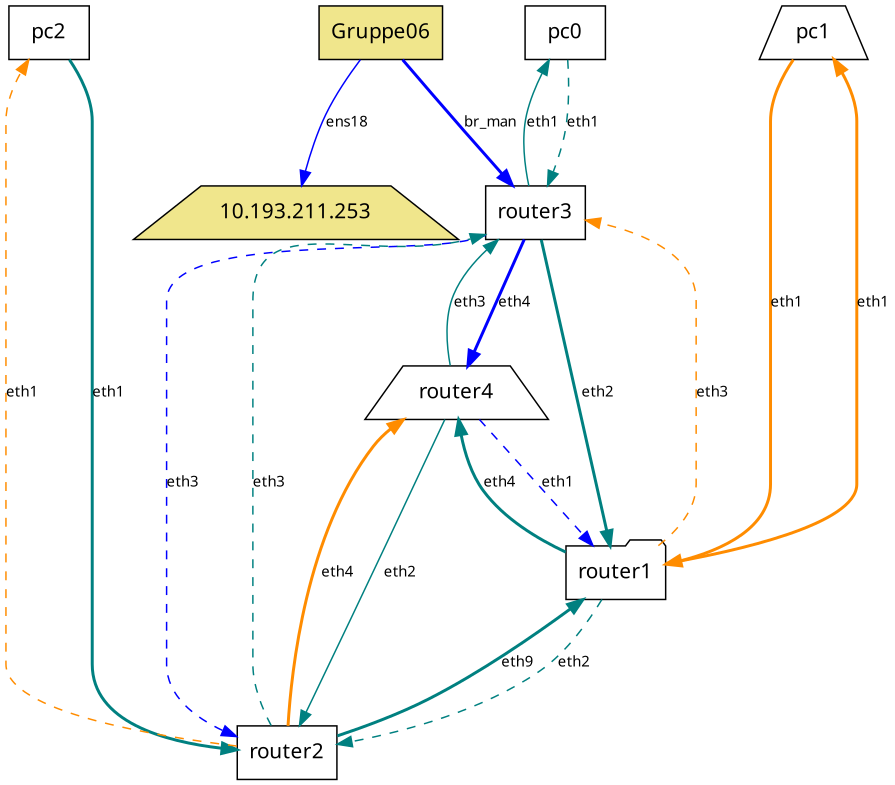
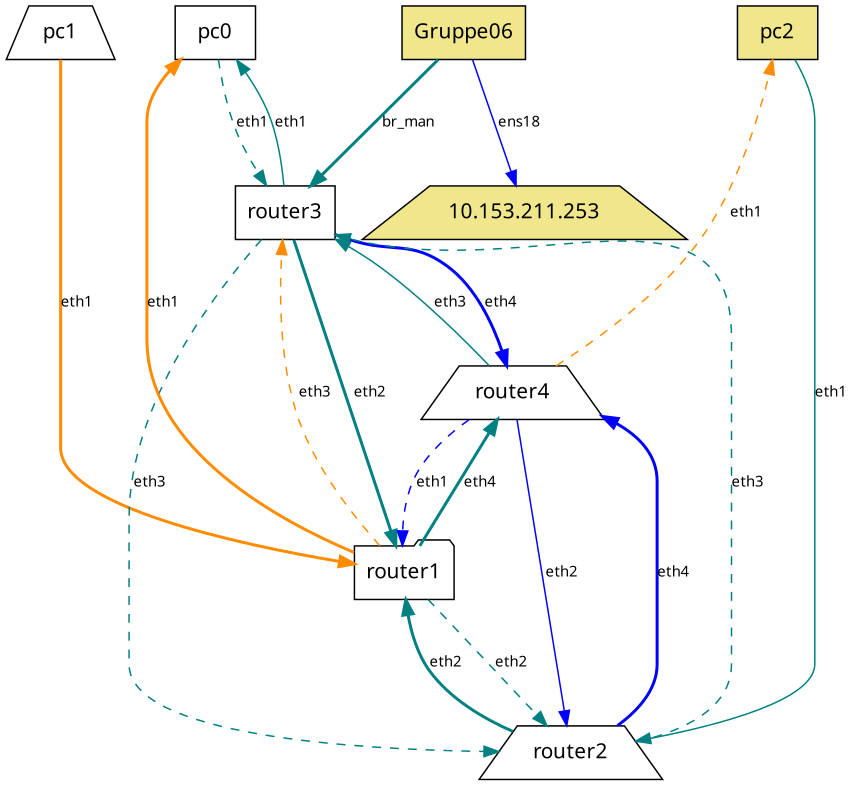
(49, 33) -> (778, 33)
(452, 117) -> (380, 117)
(296, 213) -> (525, 213)
(167, 359) -> (129, 625)
(857, 384) -> (150, 358)
(92, 444) -> (815, 454)
(6, 494) -> (696, 245)
(376, 566) -> (541, 565)
(315, 568) -> (657, 573)
(518, 663) -> (446, 663)
(287, 753) -> (571, 753)
